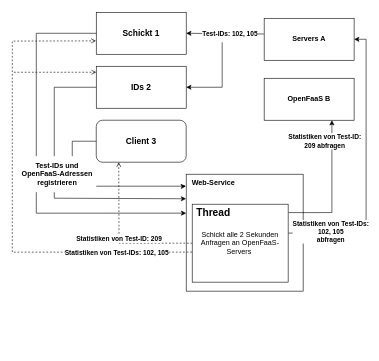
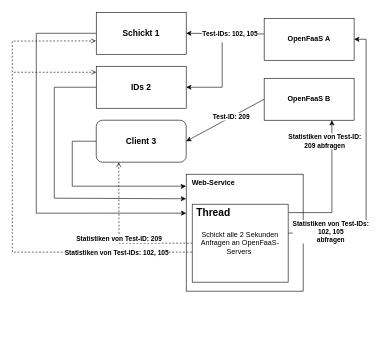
(309, 39) -> (309, 39)
none -> (225, 120)
(57, 174) -> none
